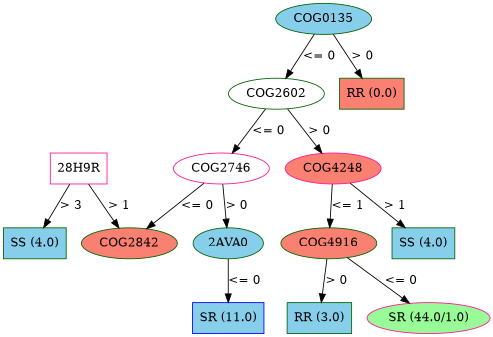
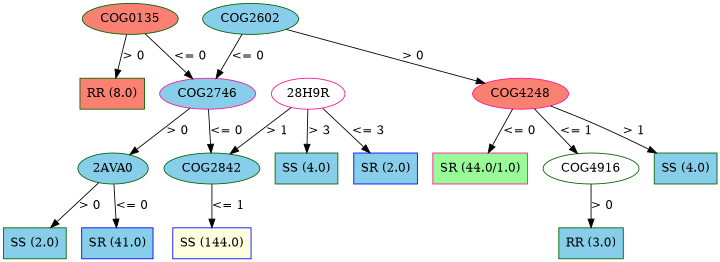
(324, 19) -> (130, 19)
(302, 53) -> (166, 53)
(276, 94) -> (251, 19)
(372, 94) -> (112, 94)
(79, 169) -> (308, 94)
(221, 169) -> (208, 94)
none -> (386, 169)
none -> (35, 243)
(129, 243) -> (212, 169)
none -> (212, 243)
(329, 243) -> (591, 169)
(375, 278) -> (503, 127)
(228, 318) -> (117, 243)
(429, 318) -> (480, 169)
